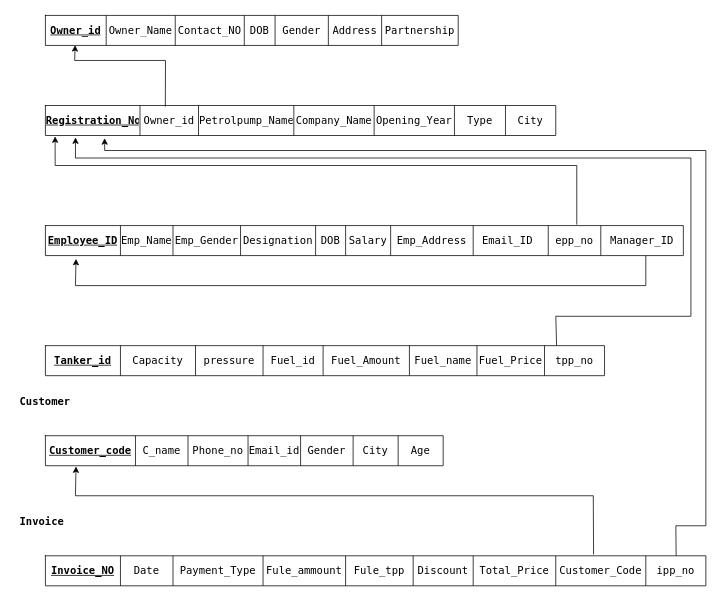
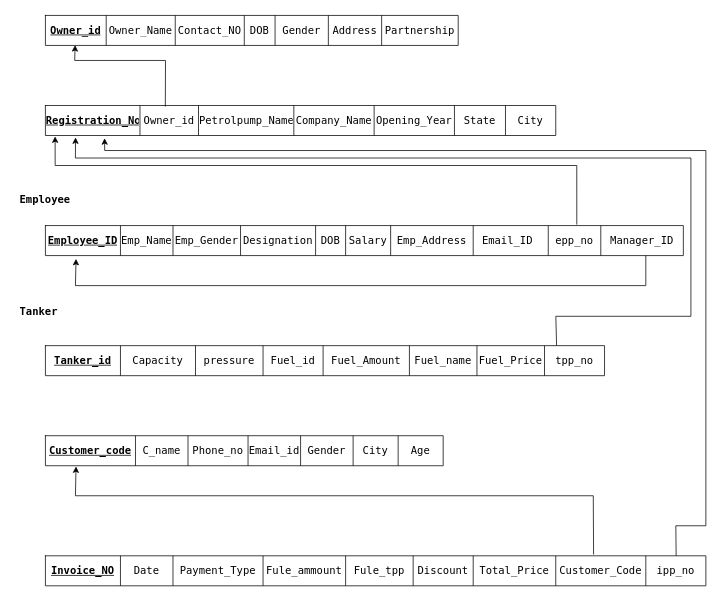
(480, 120) -> (480, 120)
none -> (53, 203)
none -> (53, 315)
(53, 405) -> none
(53, 525) -> none
